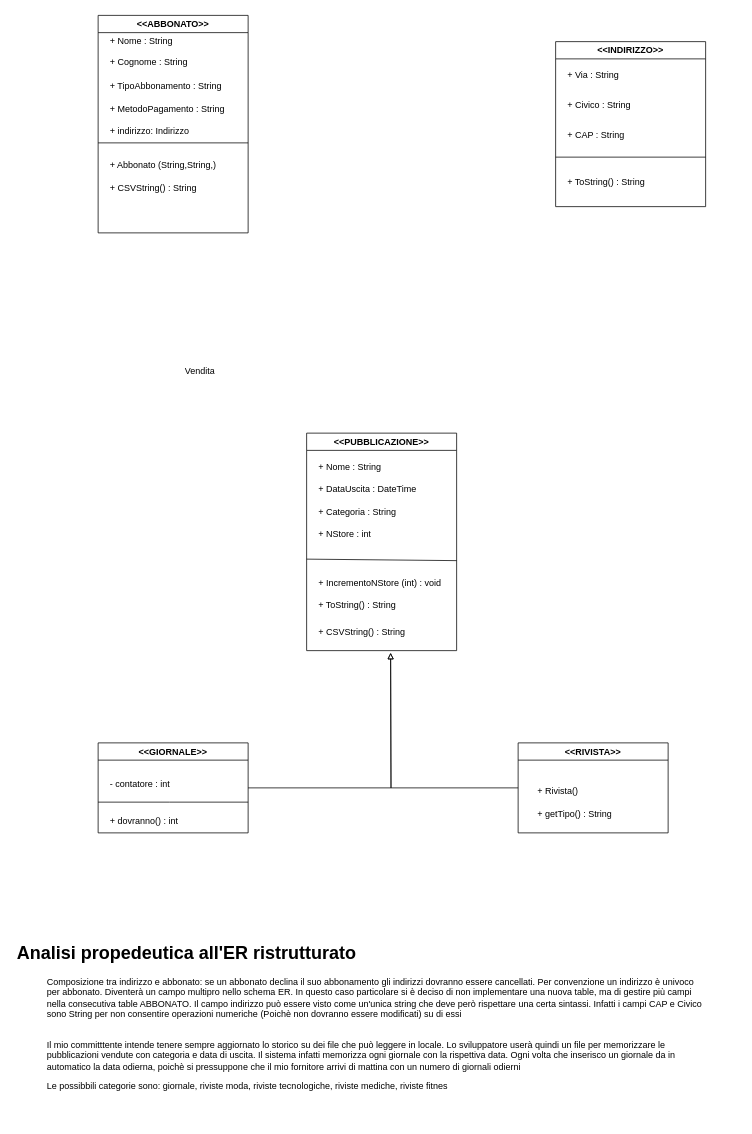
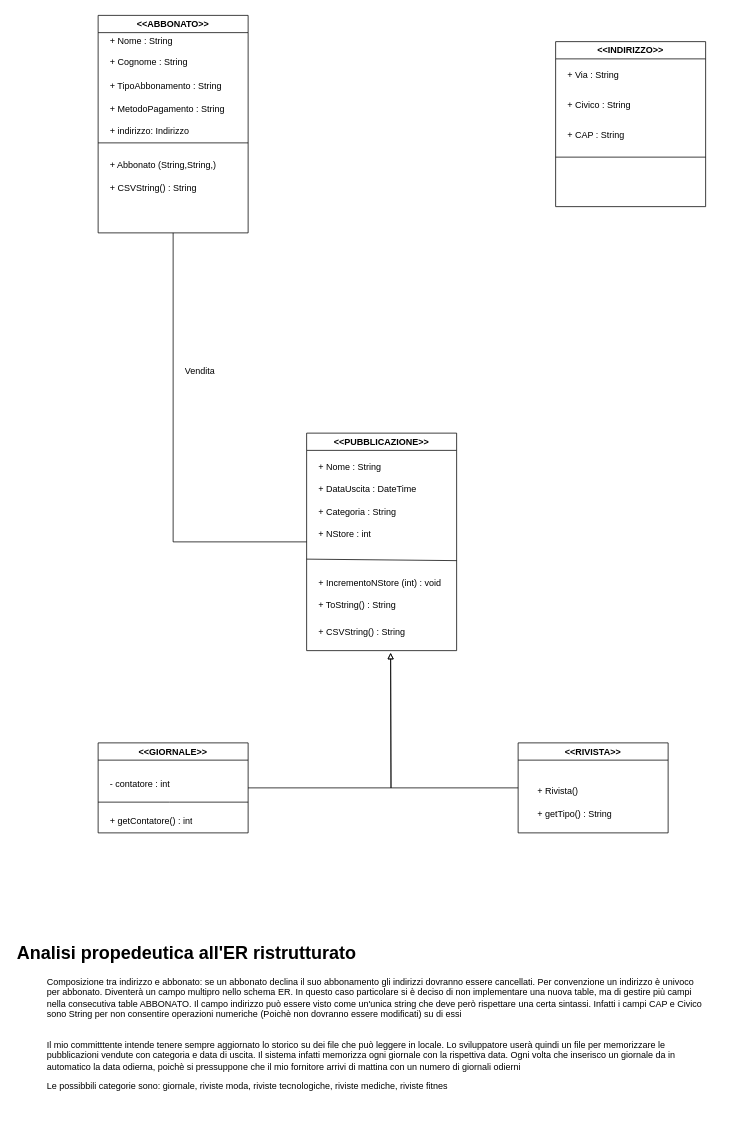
(630, 182) -> none
none -> (173, 454)
(149, 822) -> (159, 822)
